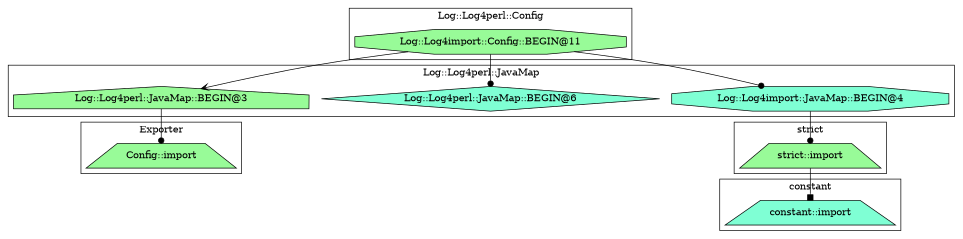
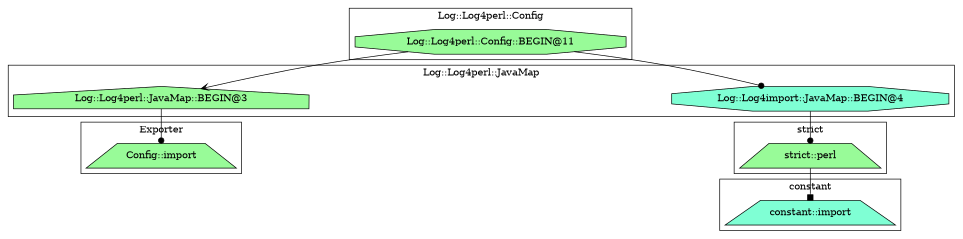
(491, 42) -> (491, 42)
(491, 99) -> none
(810, 156) -> (810, 156)
